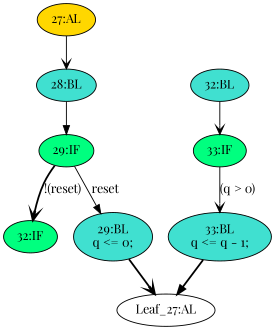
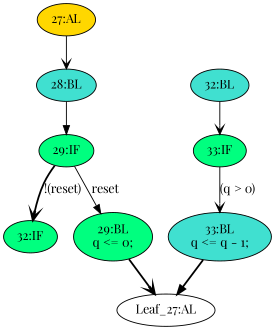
(113, 237) -> (113, 237)
